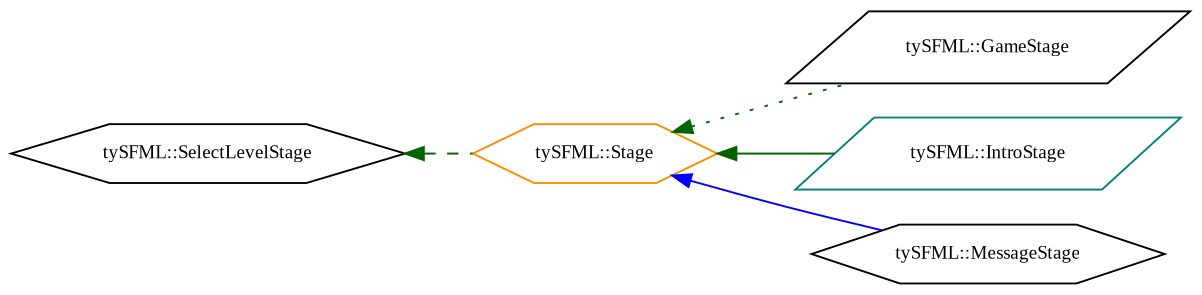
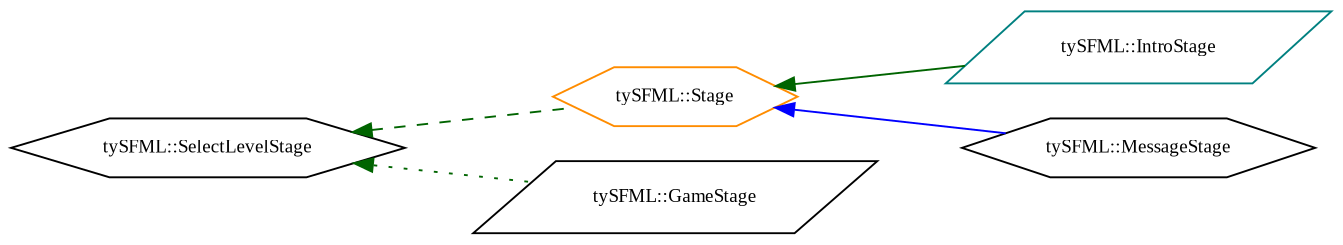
(770, 105) -> (453, 174)
